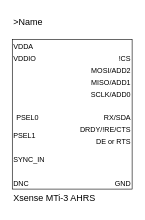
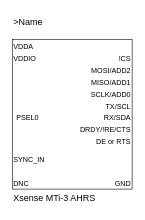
none -> (111, 105)
(30, 135) -> none
